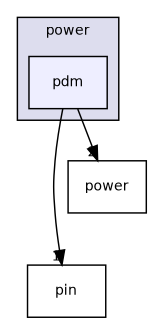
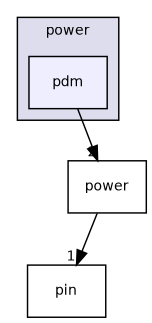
(54, 180) -> (90, 232)
